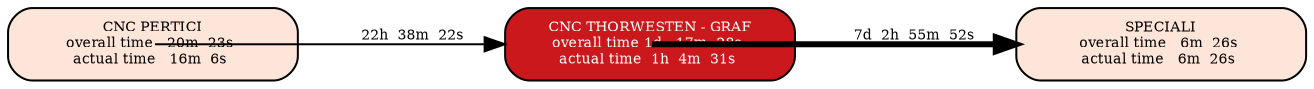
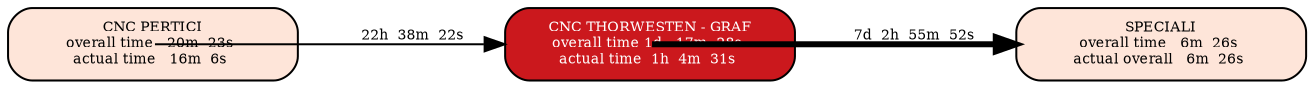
(1161, 44) -> (1161, 44)
